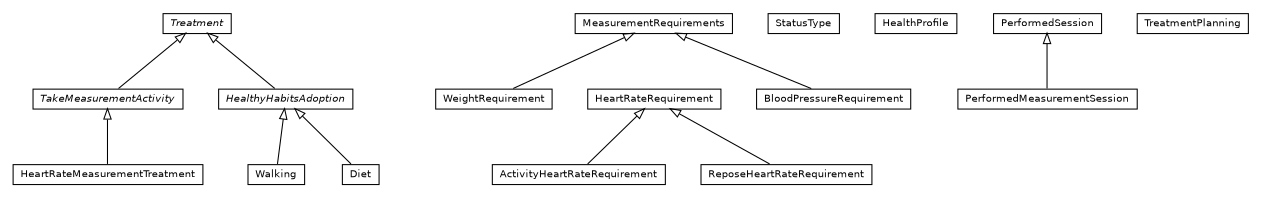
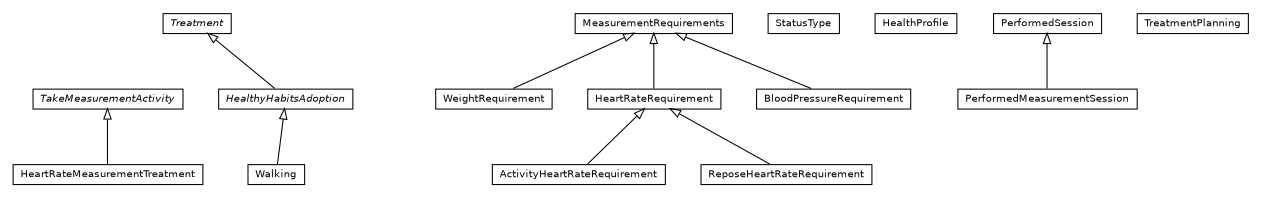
(148, 64) -> none
none -> (654, 66)
(360, 174) -> none
